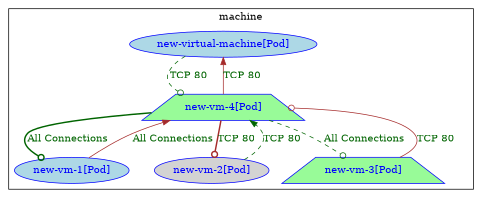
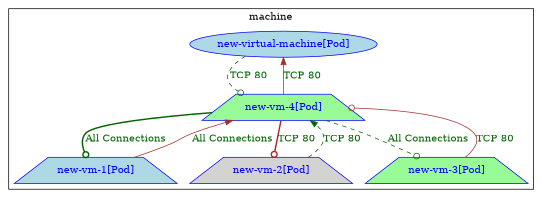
(72, 170) -> (96, 170)
(212, 170) -> (271, 170)
